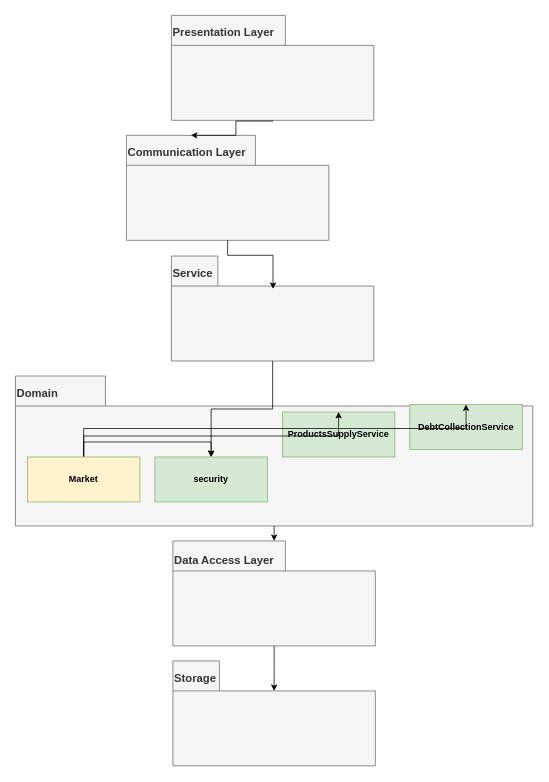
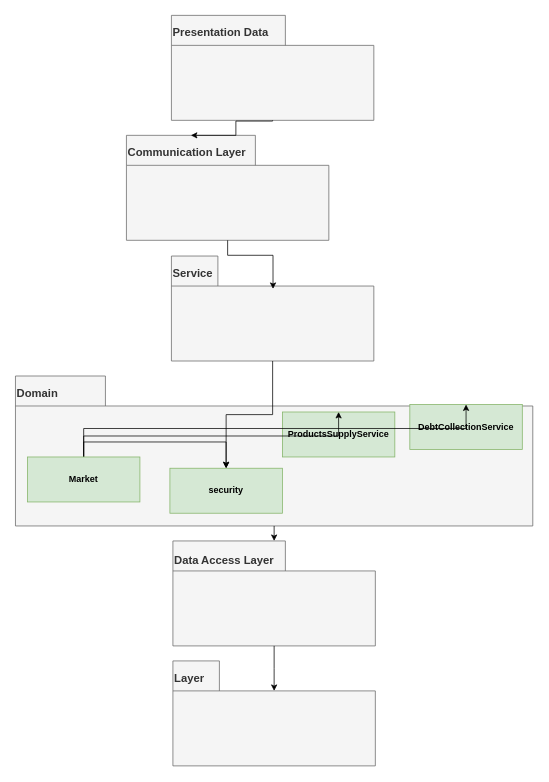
(216, 34) -> (213, 34)
(84, 480) -> (84, 480)
(211, 480) -> (226, 491)
(192, 679) -> (187, 679)
